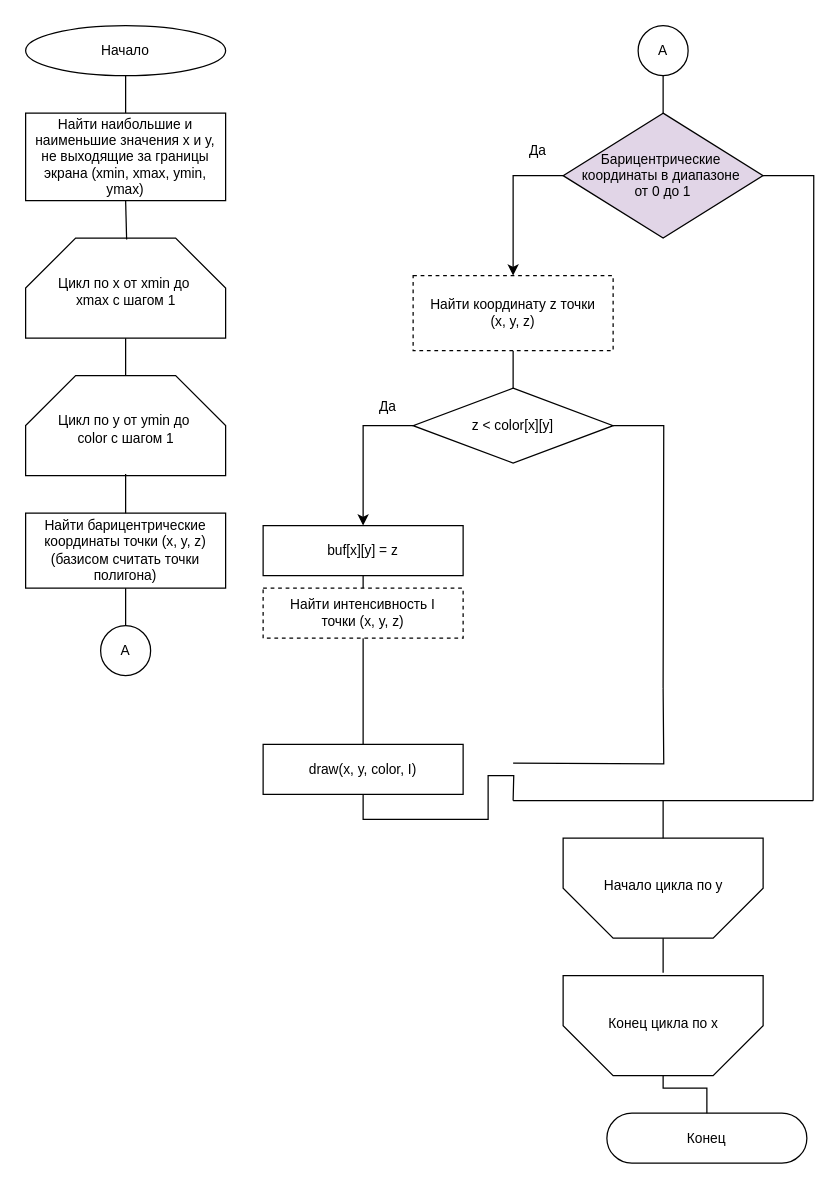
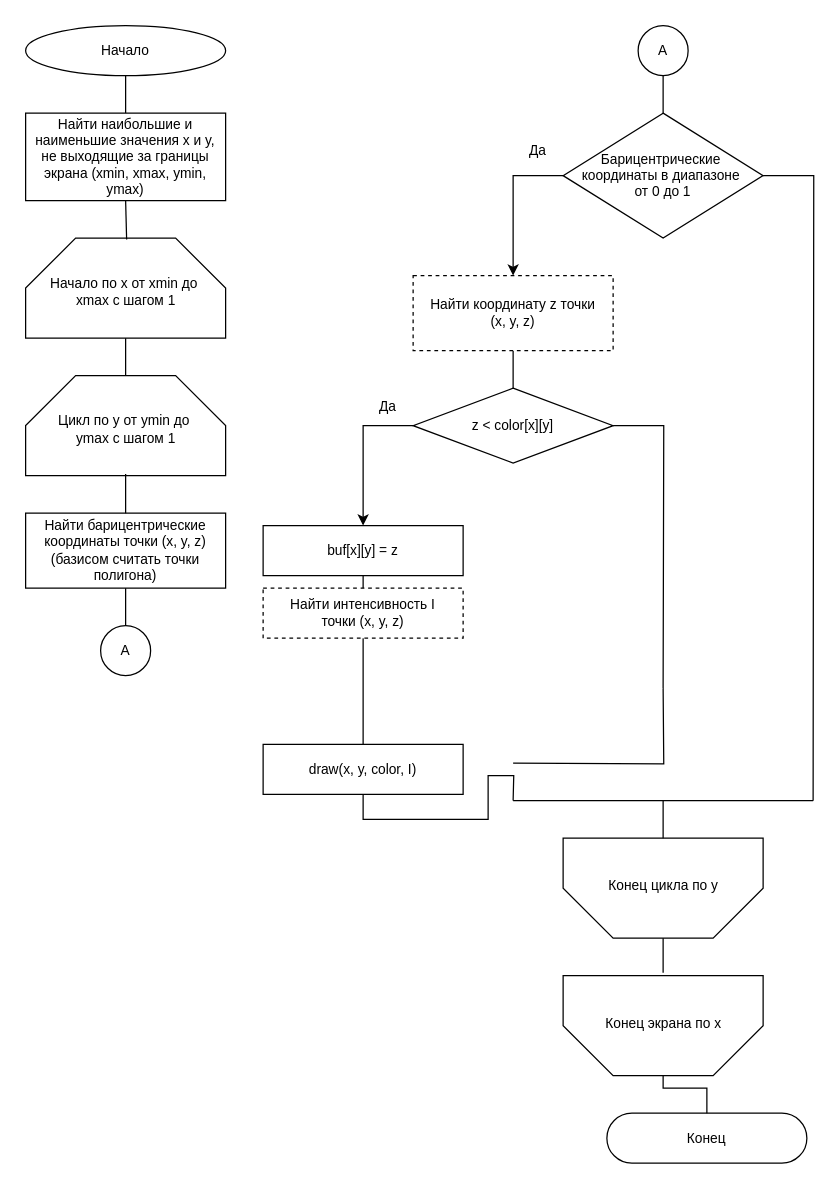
(663, 176) -> (663, 176)
(126, 292) -> (126, 292)
(126, 429) -> (126, 429)
(664, 886) -> (664, 886)
(664, 1023) -> (664, 1023)
